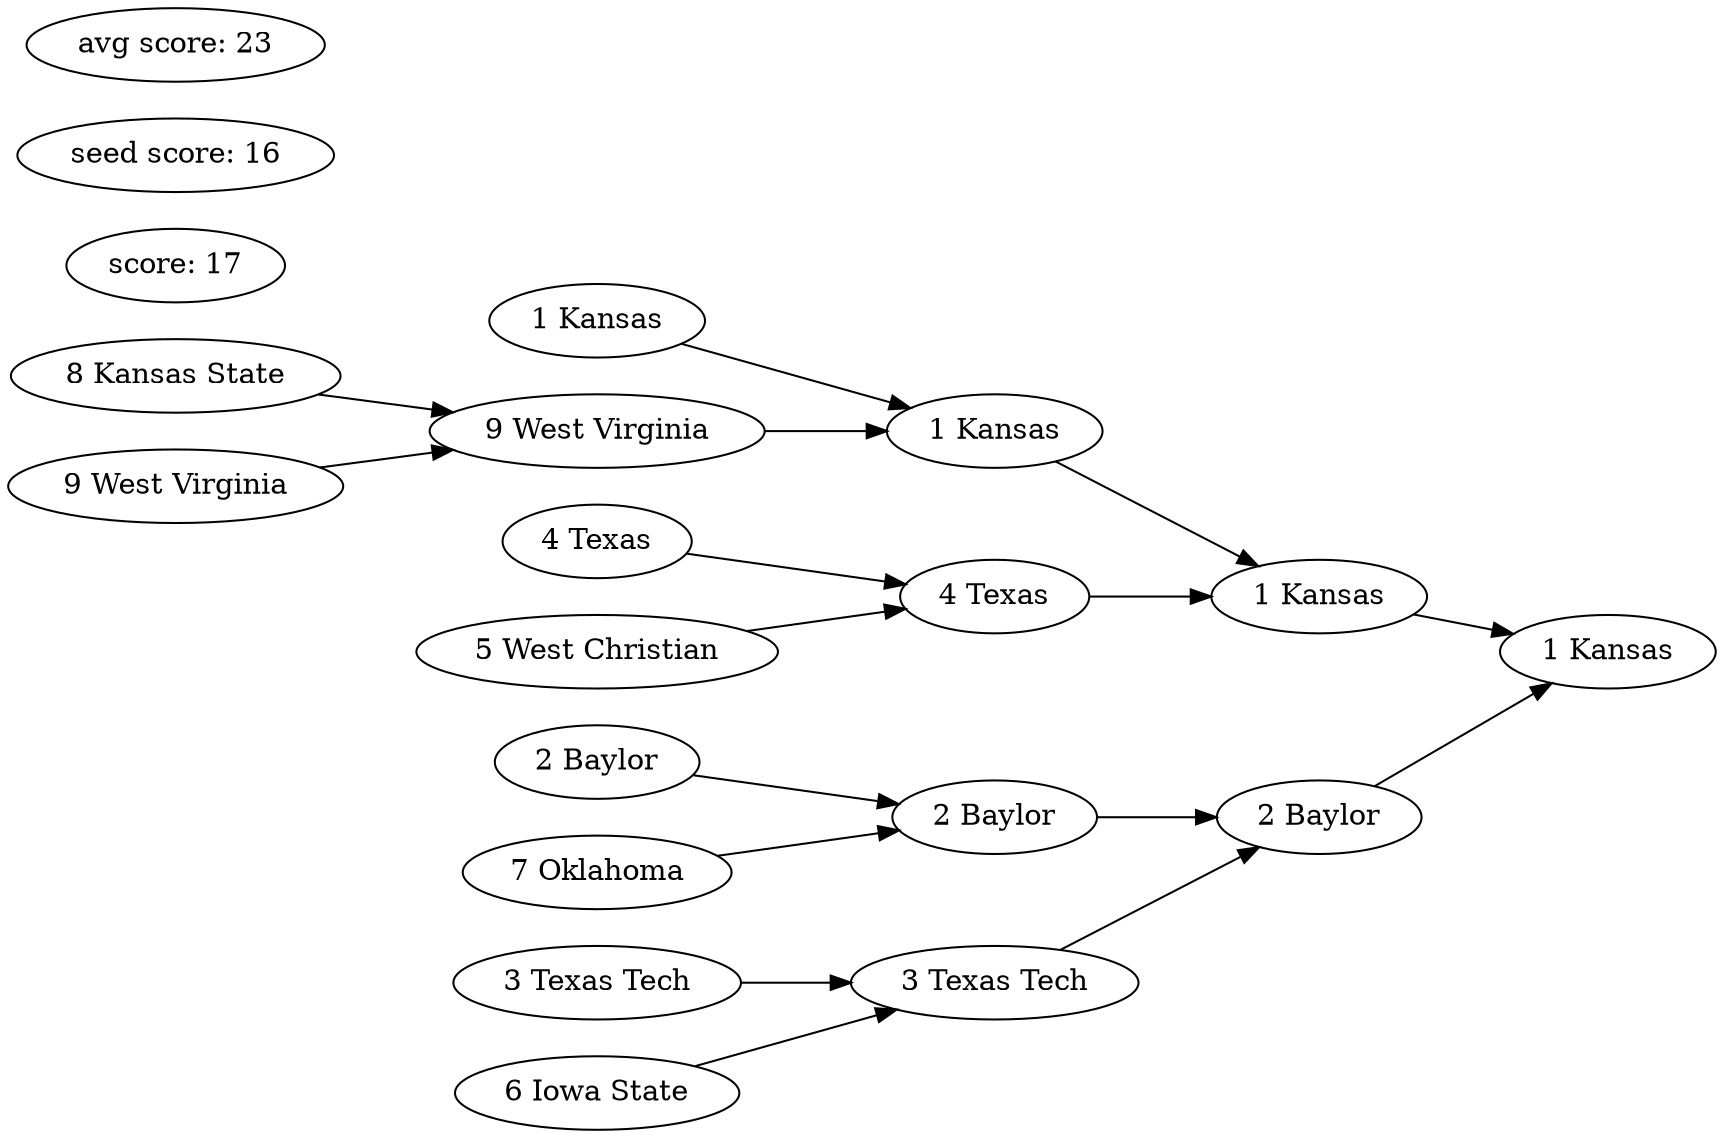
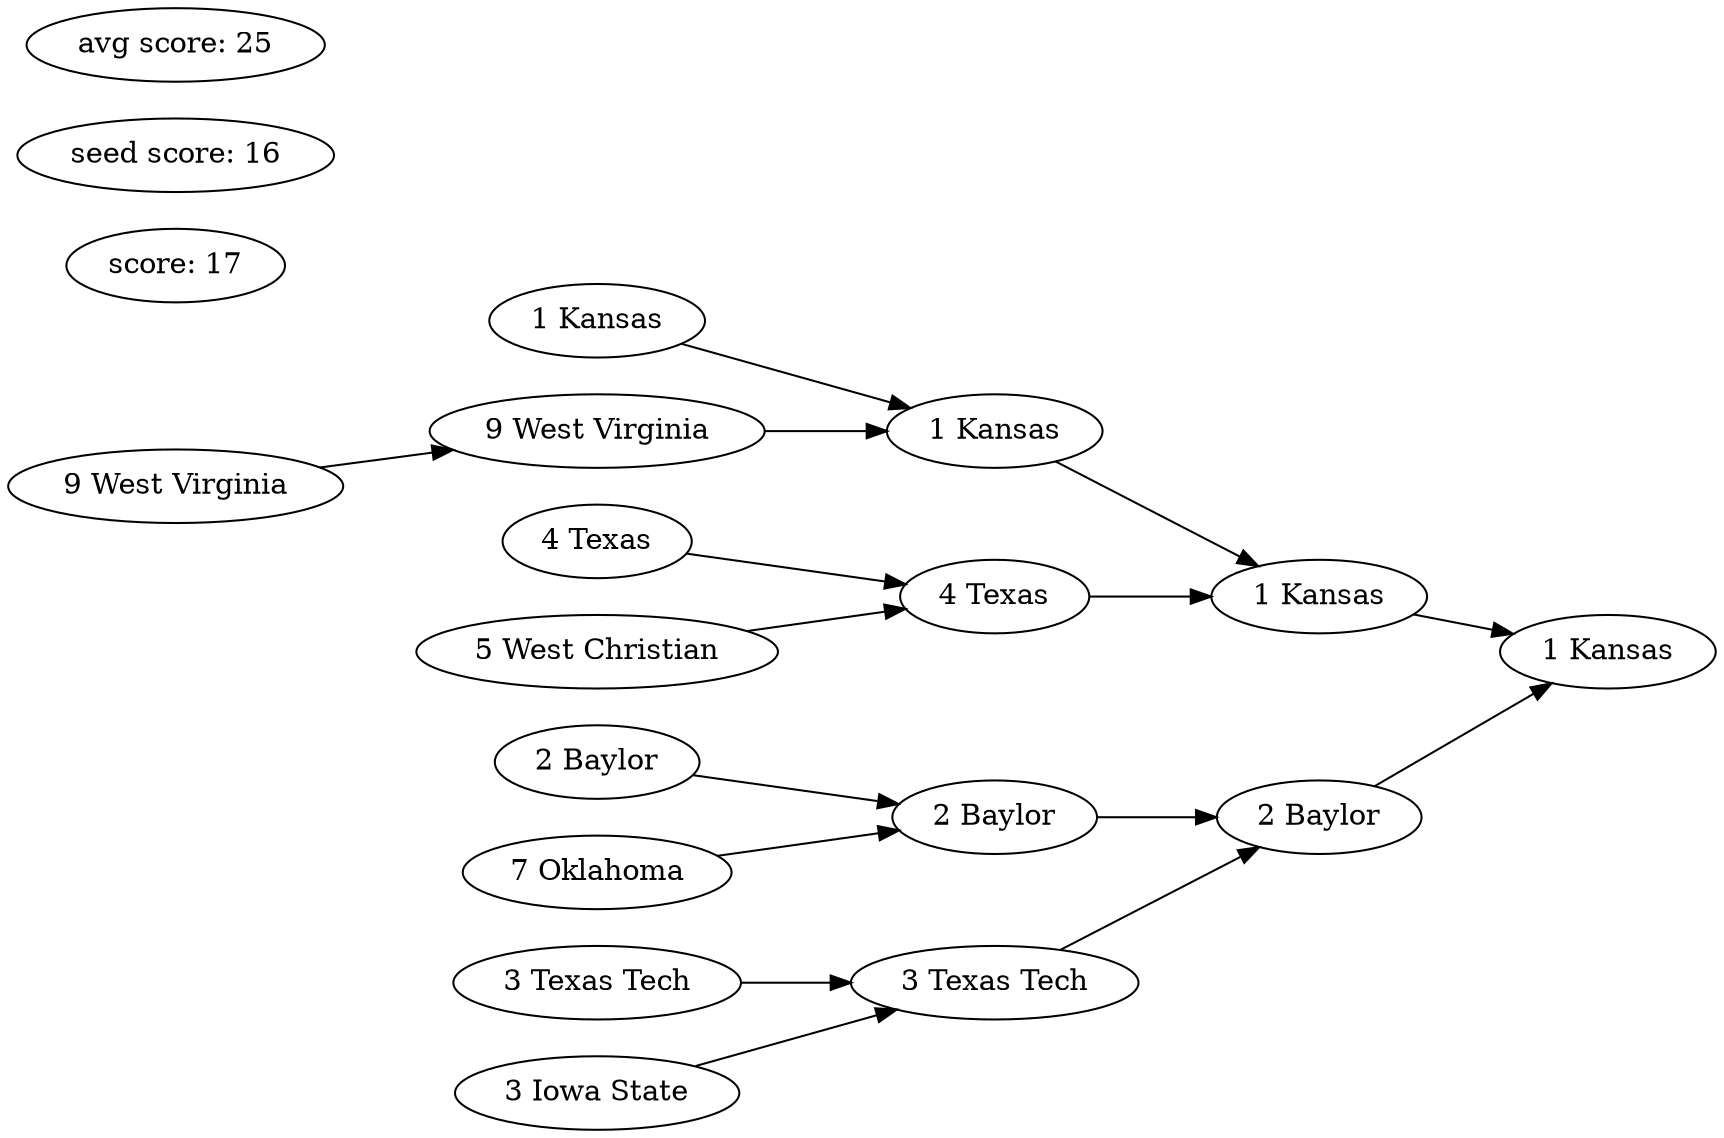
(176, 45) -> (176, 45)
(176, 376) -> none
(597, 1093) -> (597, 1093)
